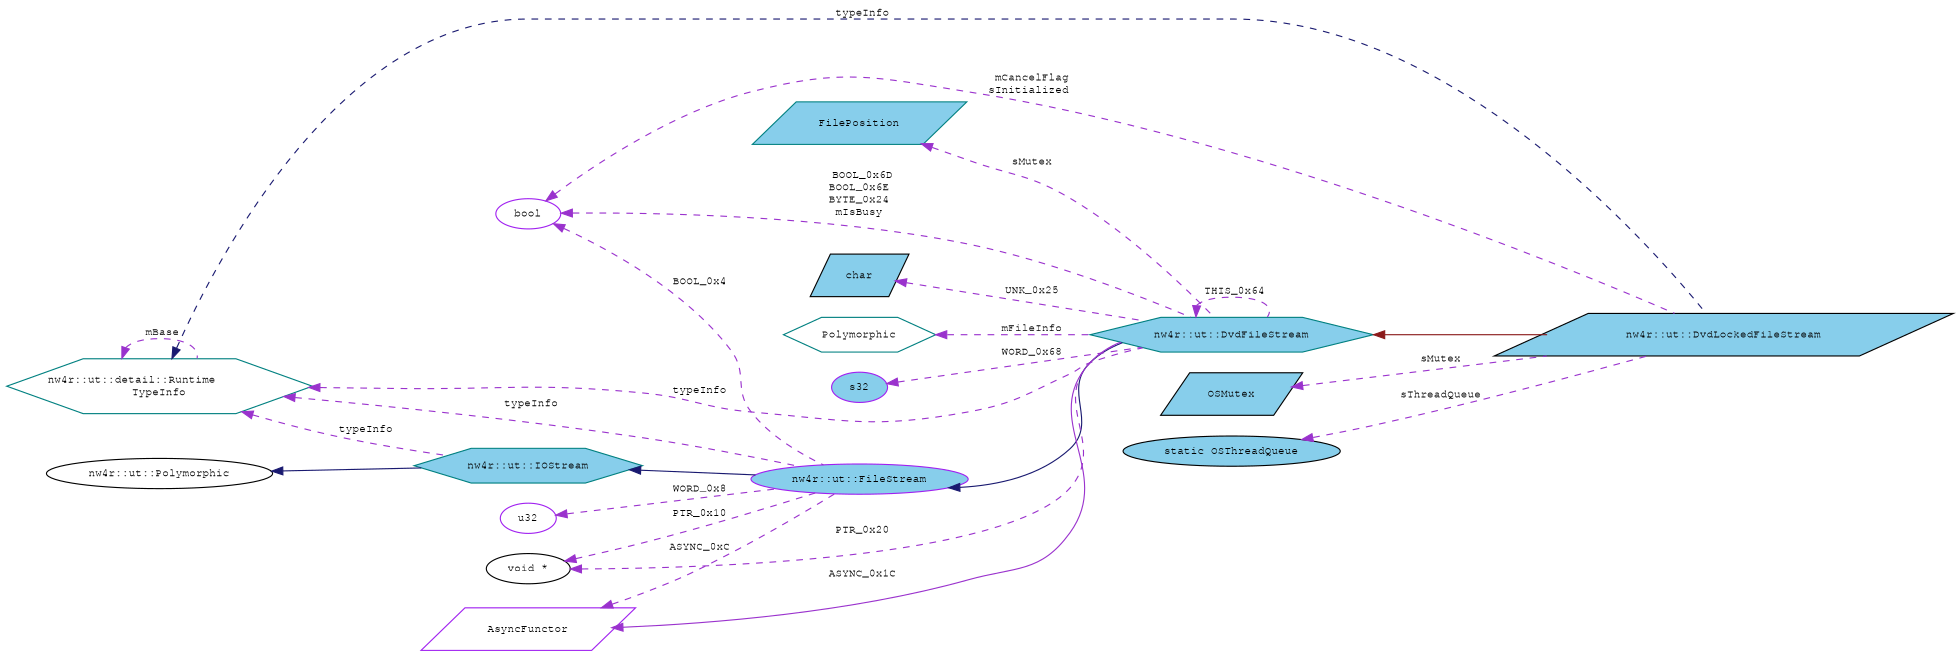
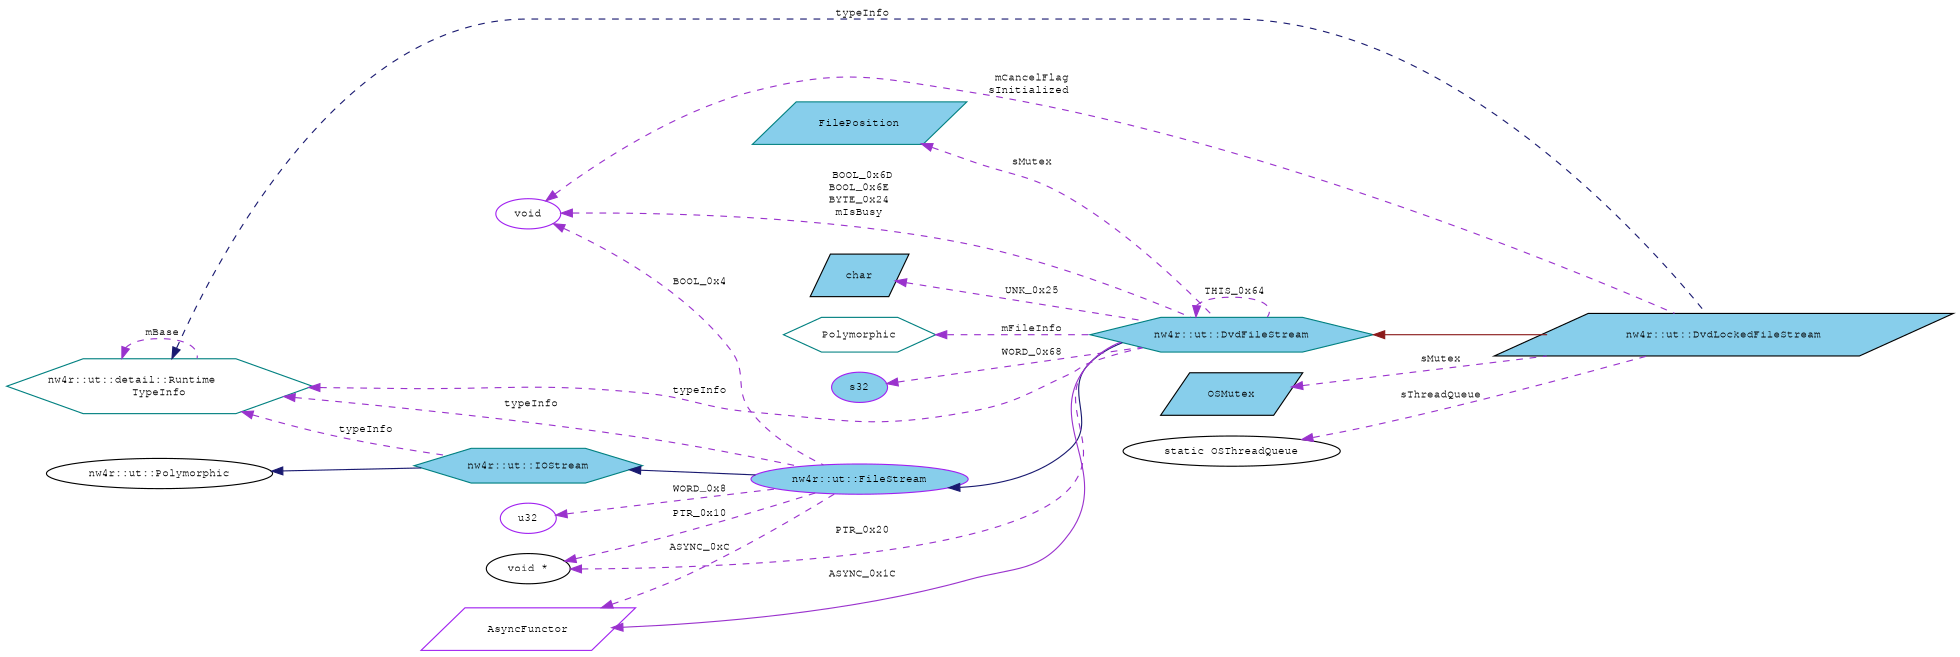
(528, 214) -> (528, 214)
(1232, 451) -> (1232, 451)
